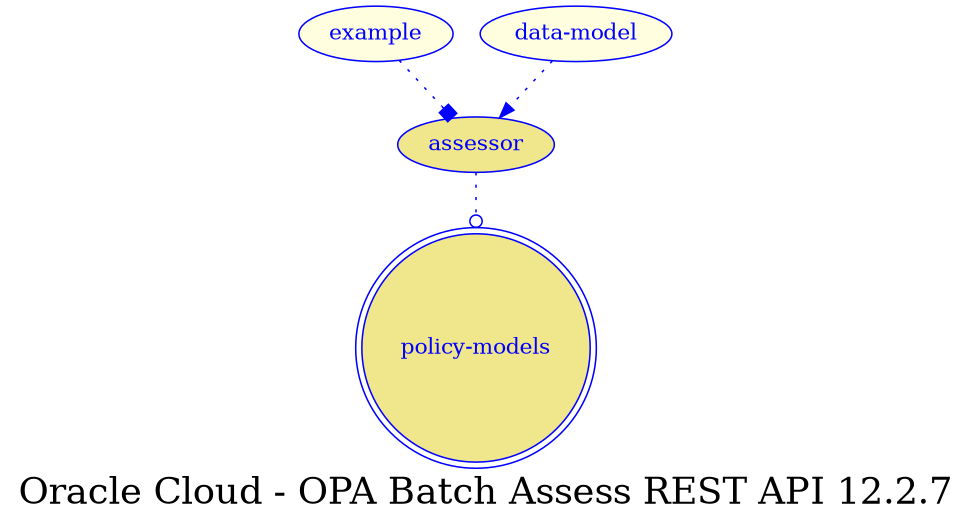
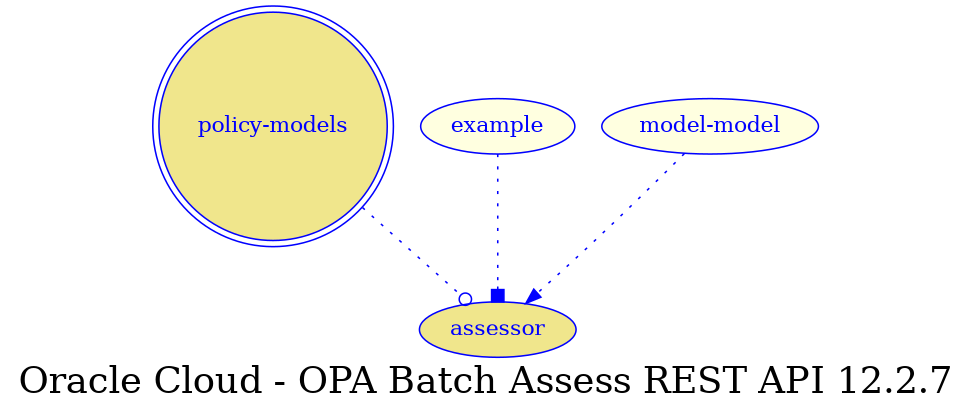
(576, 34) -> (710, 126)
(476, 194) -> (412, 251)
